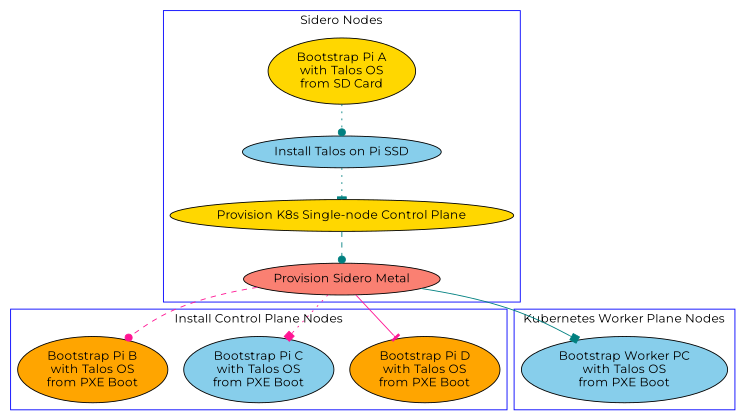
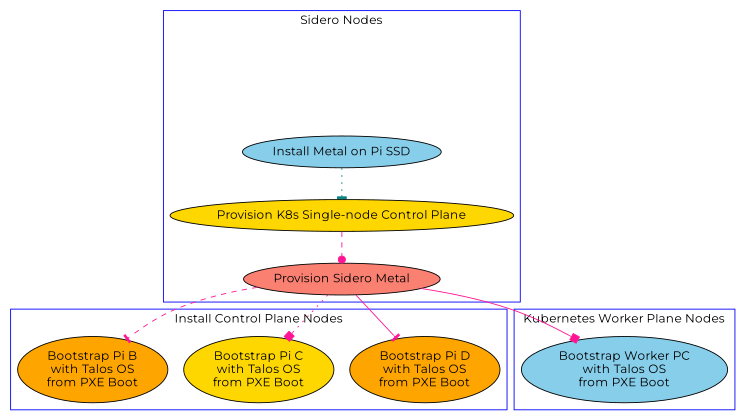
(342, 71) -> none
(342, 152) -> (342, 152)
(342, 244) -> (342, 244)
(214, 296) -> (214, 296)
(527, 315) -> (527, 315)
(259, 370) -> (259, 370)
